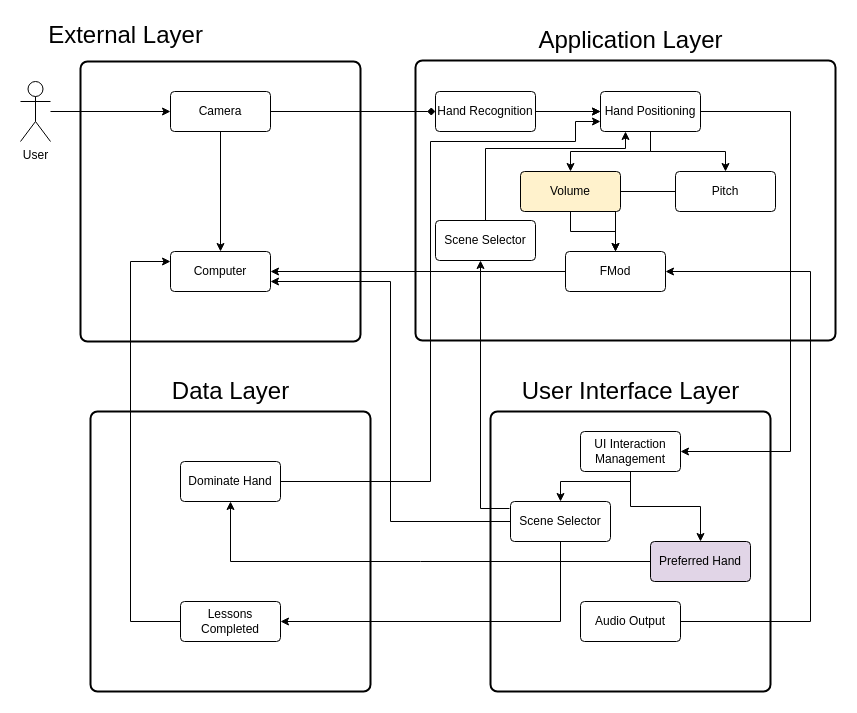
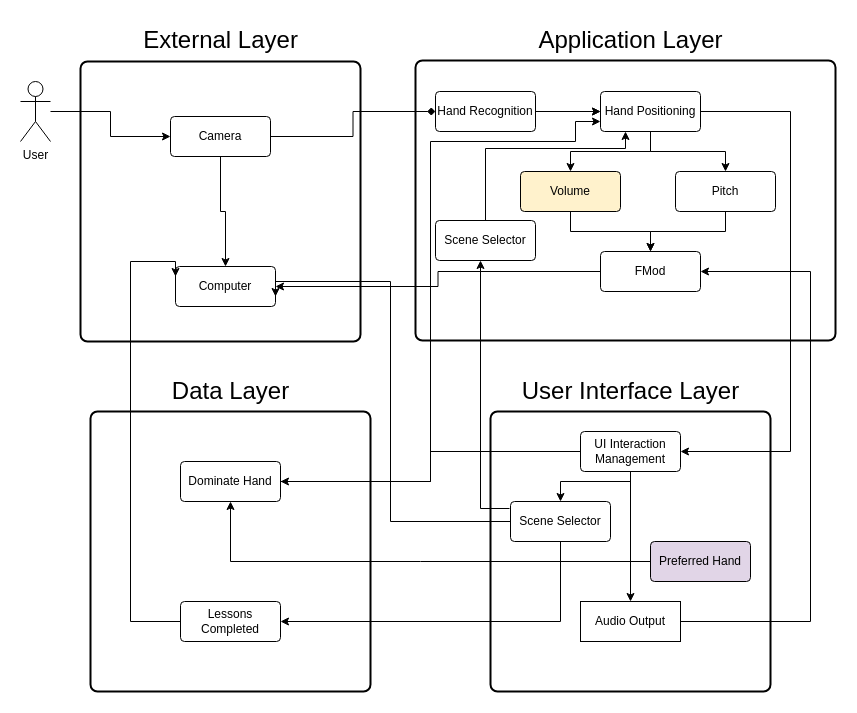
(126, 36) -> (221, 41)
(221, 112) -> (221, 137)
(221, 272) -> (226, 287)
(616, 272) -> (651, 272)
(680, 507) -> (507, 452)
none -> (631, 551)
(631, 622) -> (631, 622)
